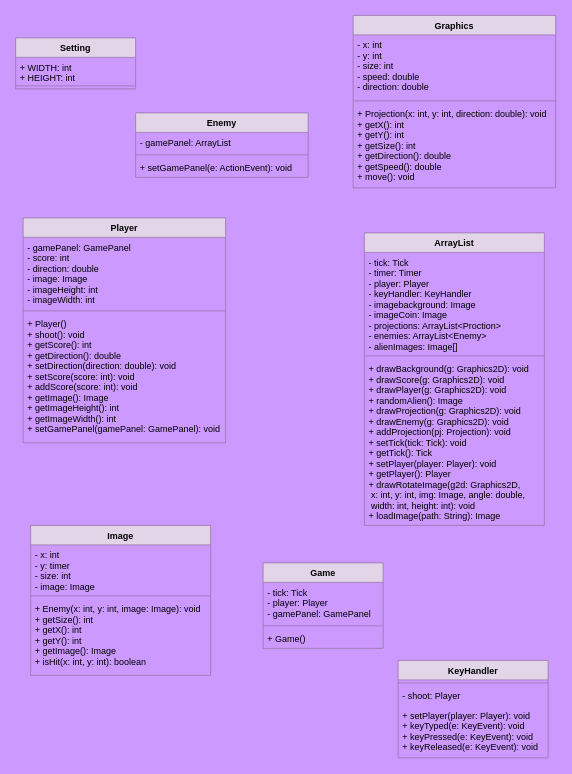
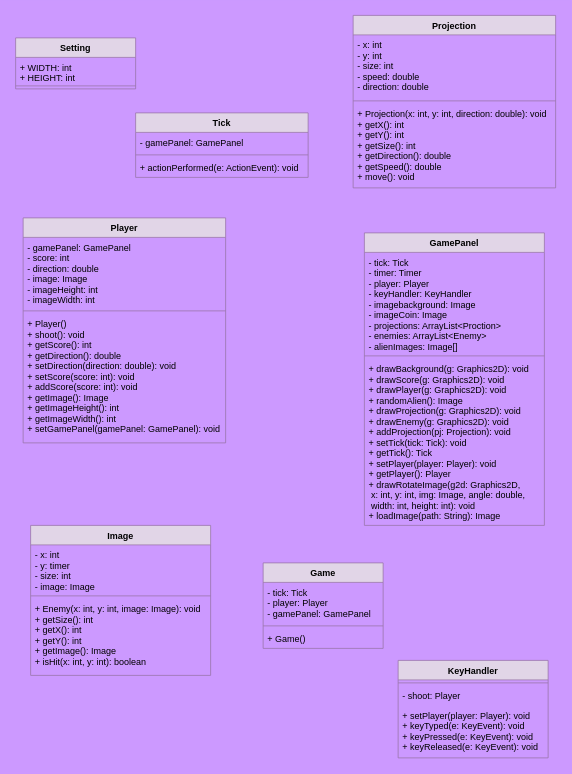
(454, 26) -> (454, 26)
(221, 123) -> (221, 123)
(189, 143) -> (189, 143)
(221, 168) -> (228, 168)
(454, 243) -> (454, 243)
